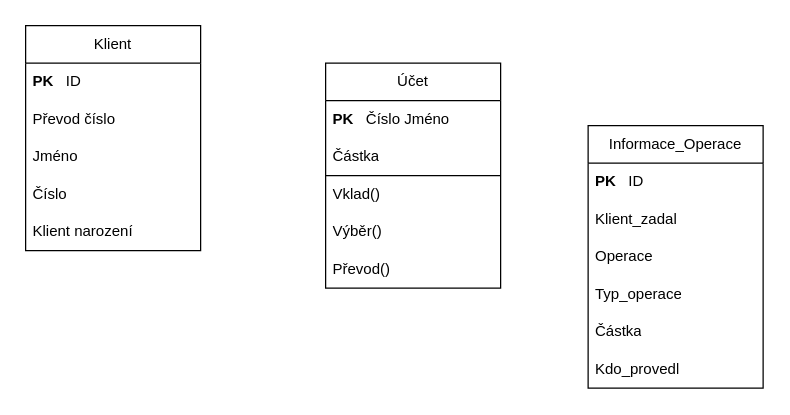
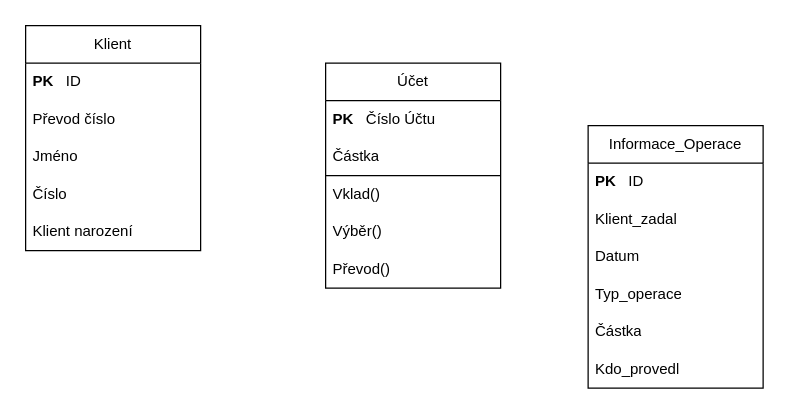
(388, 119) -> (384, 119)
(625, 257) -> (617, 257)
